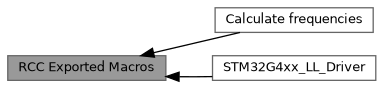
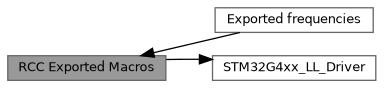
(294, 20) -> (294, 20)
(196, 77) -> (183, 59)
